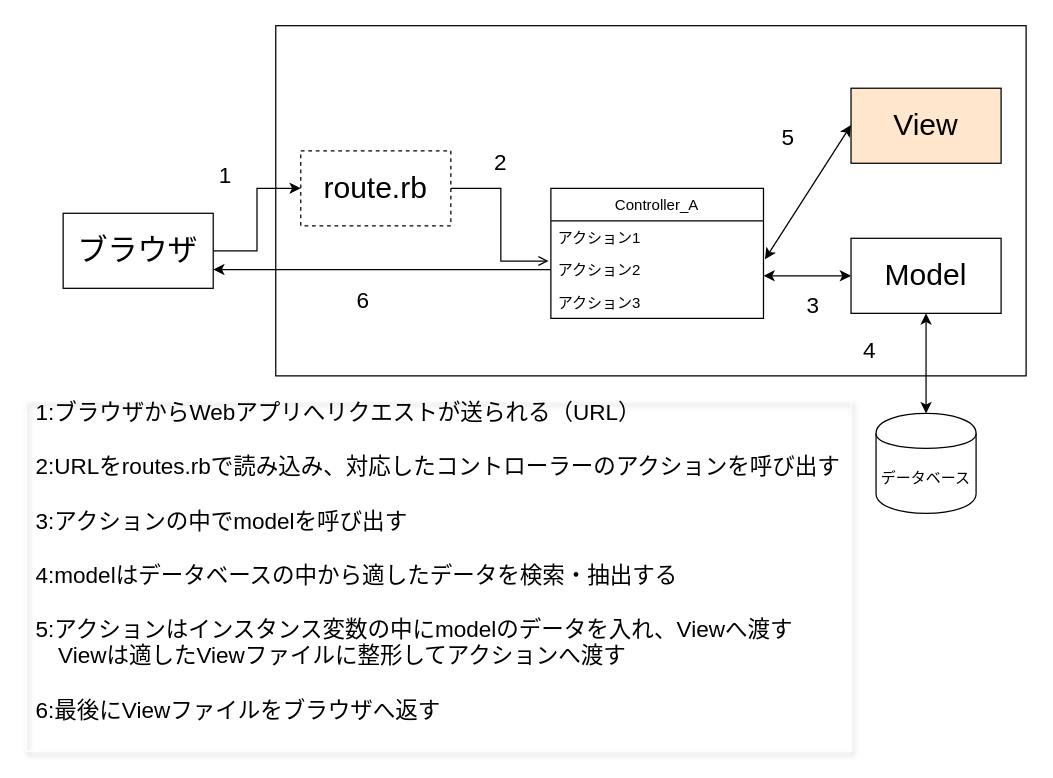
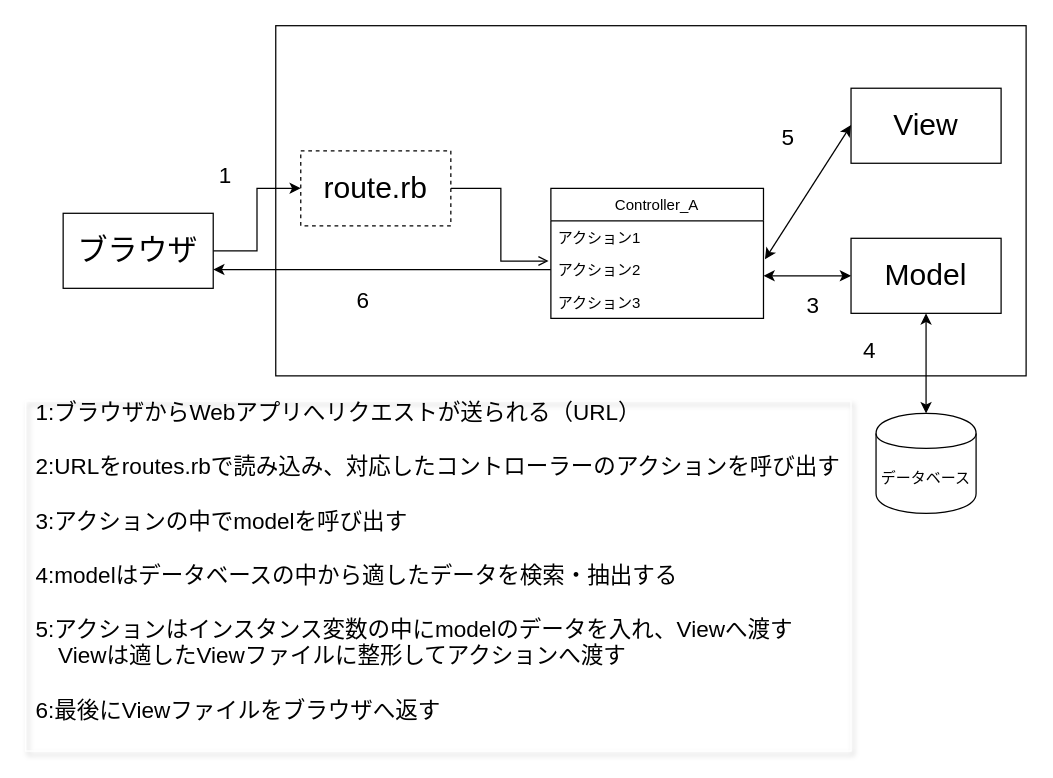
(926, 126) -> (926, 126)
(501, 163) -> none
